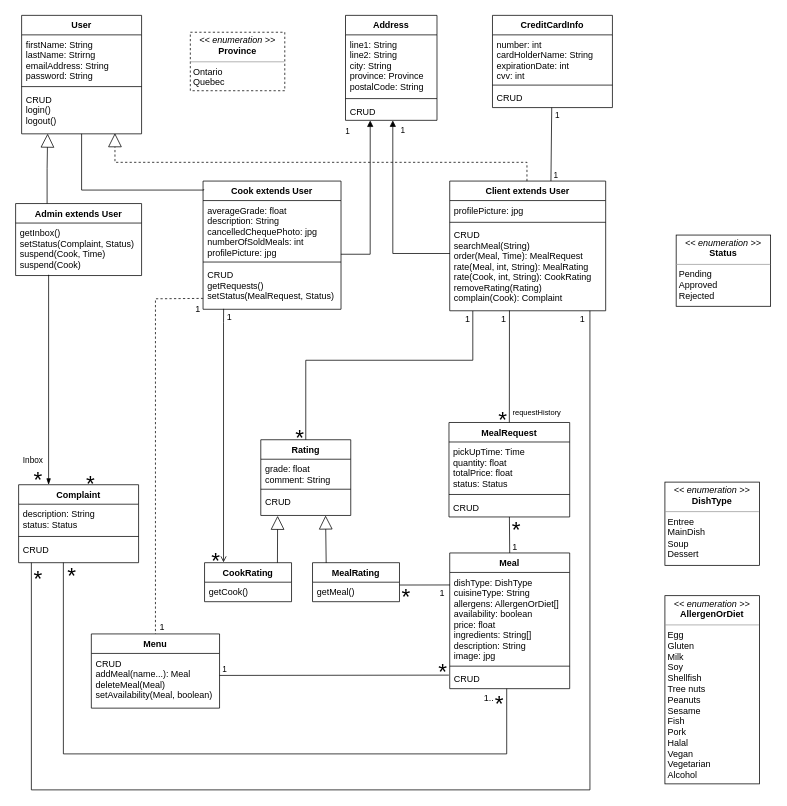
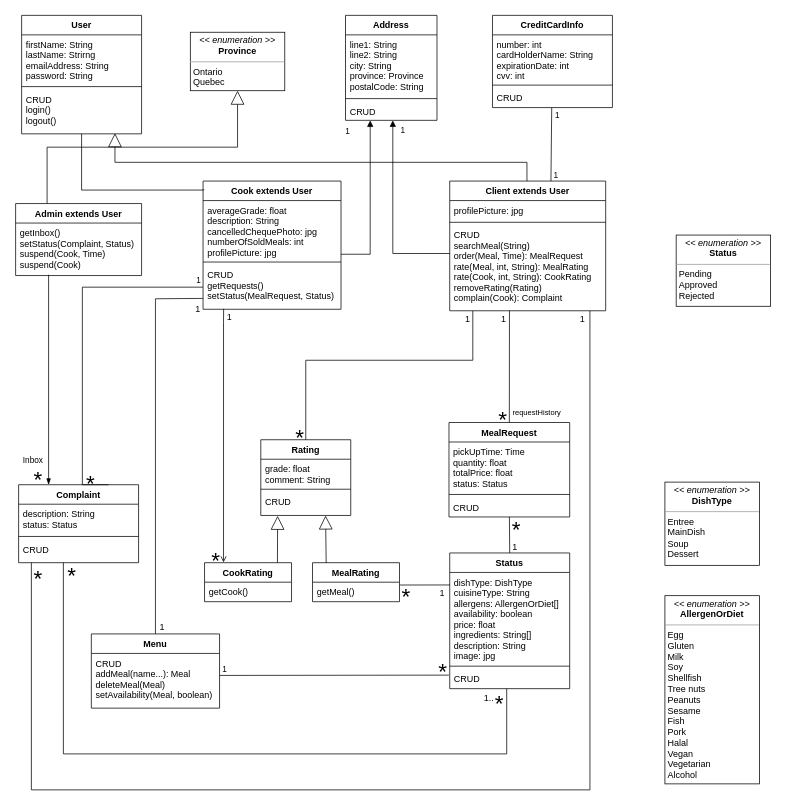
(237, 62) -> (237, 62)
(47, 148) -> (162, 147)
(323, 162) -> (323, 162)
none -> (82, 328)
(155, 444) -> (155, 444)
(509, 563) -> (509, 563)
